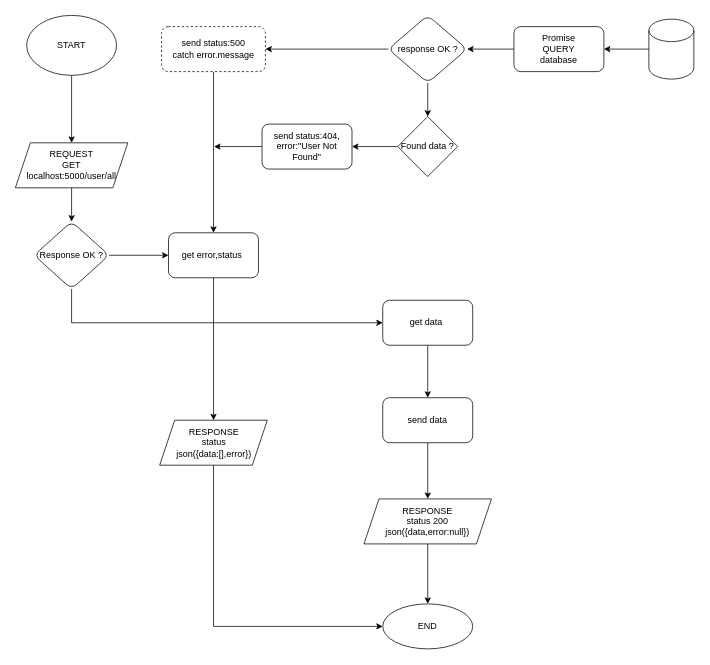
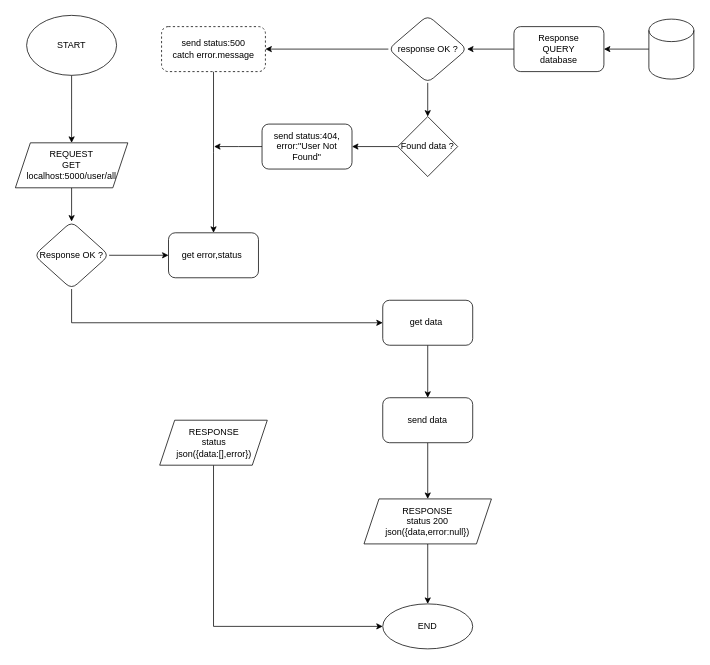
(559, 49) -> (559, 49)
(214, 346) -> none
